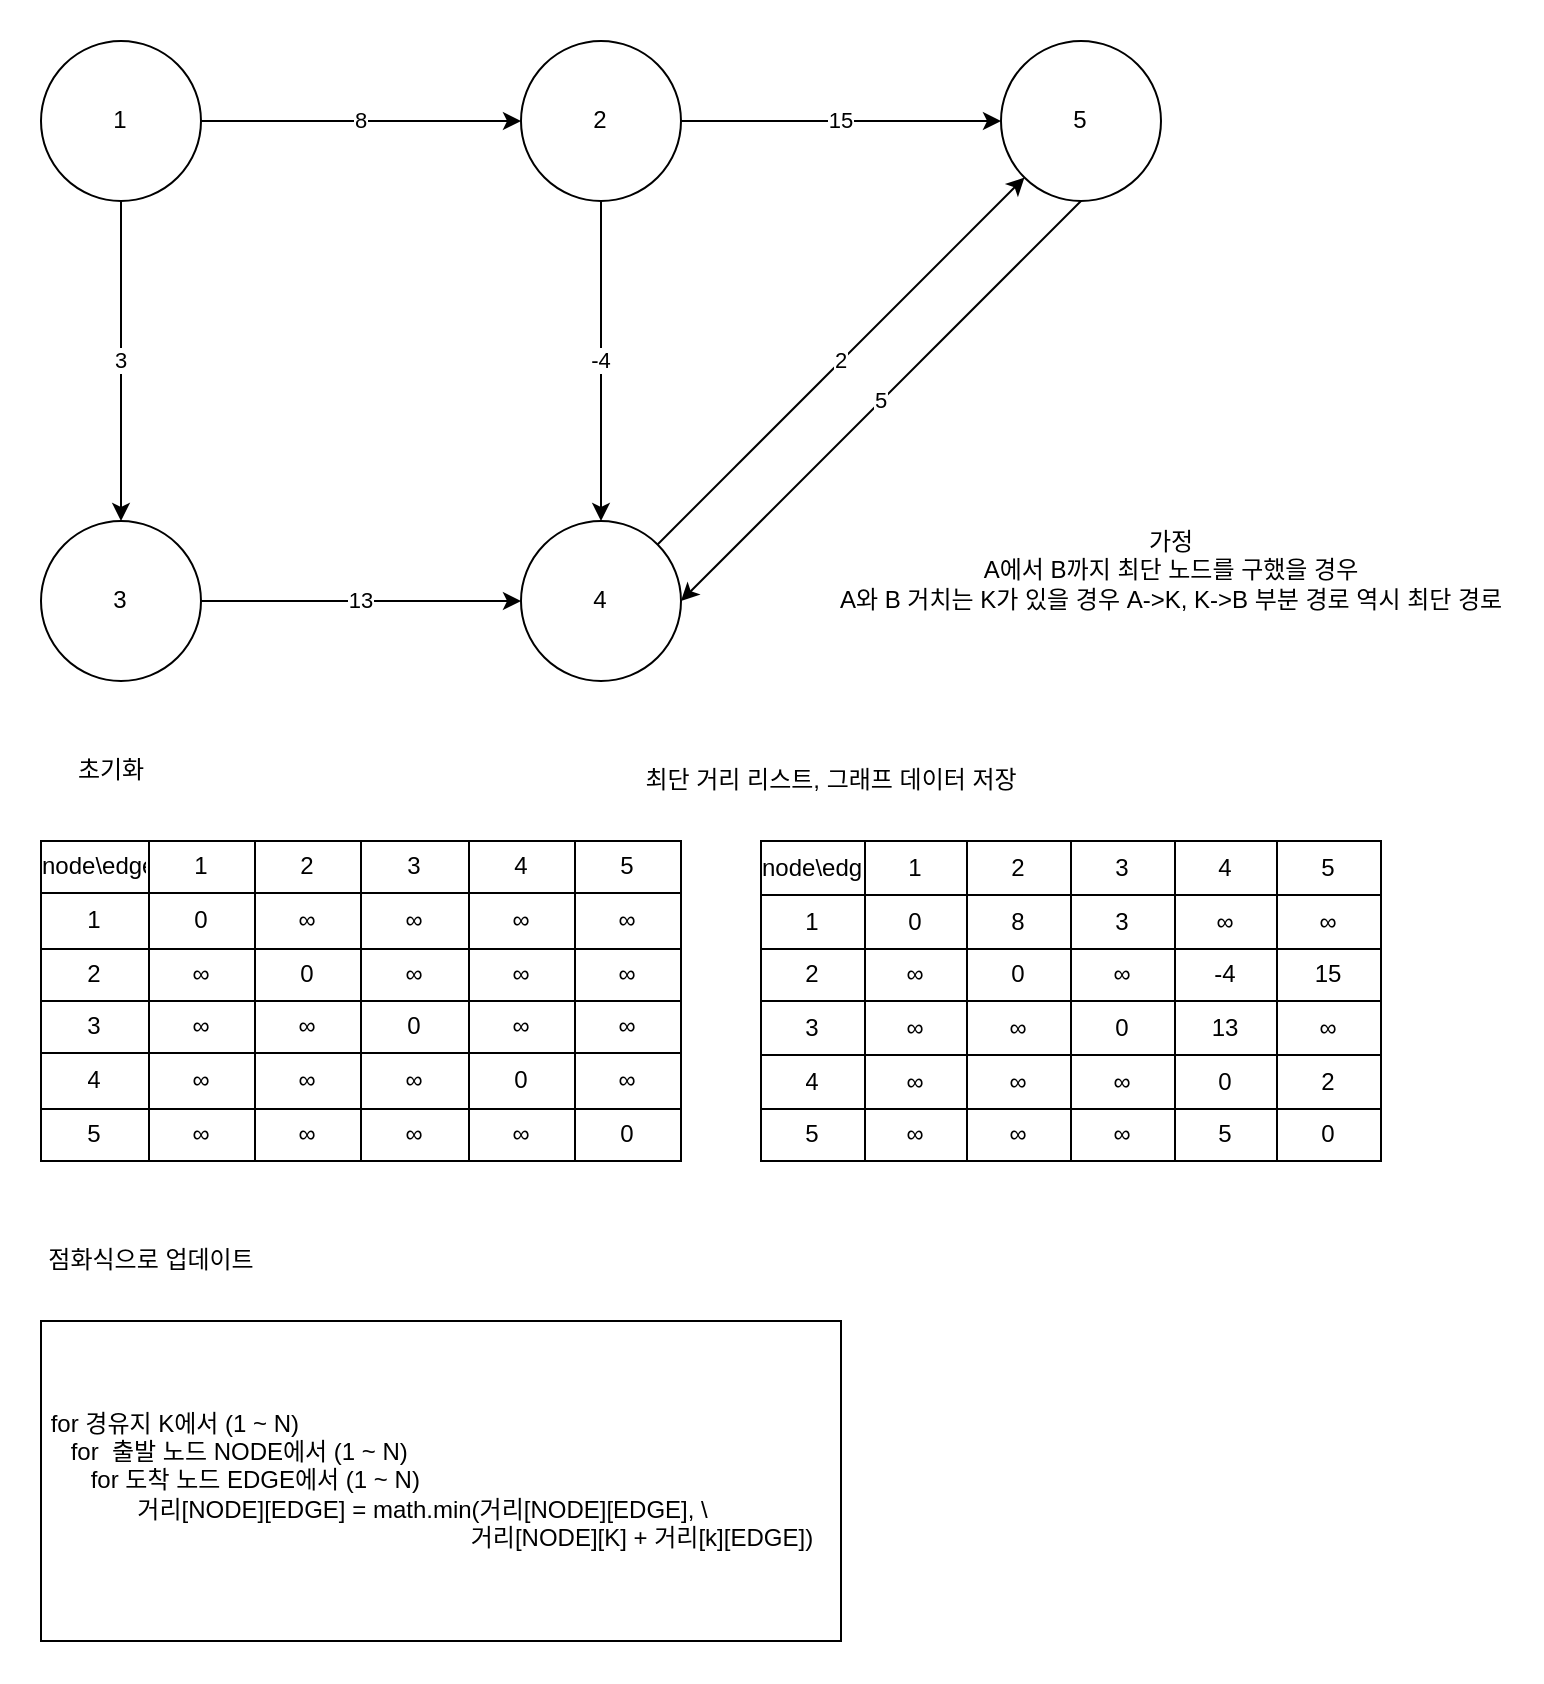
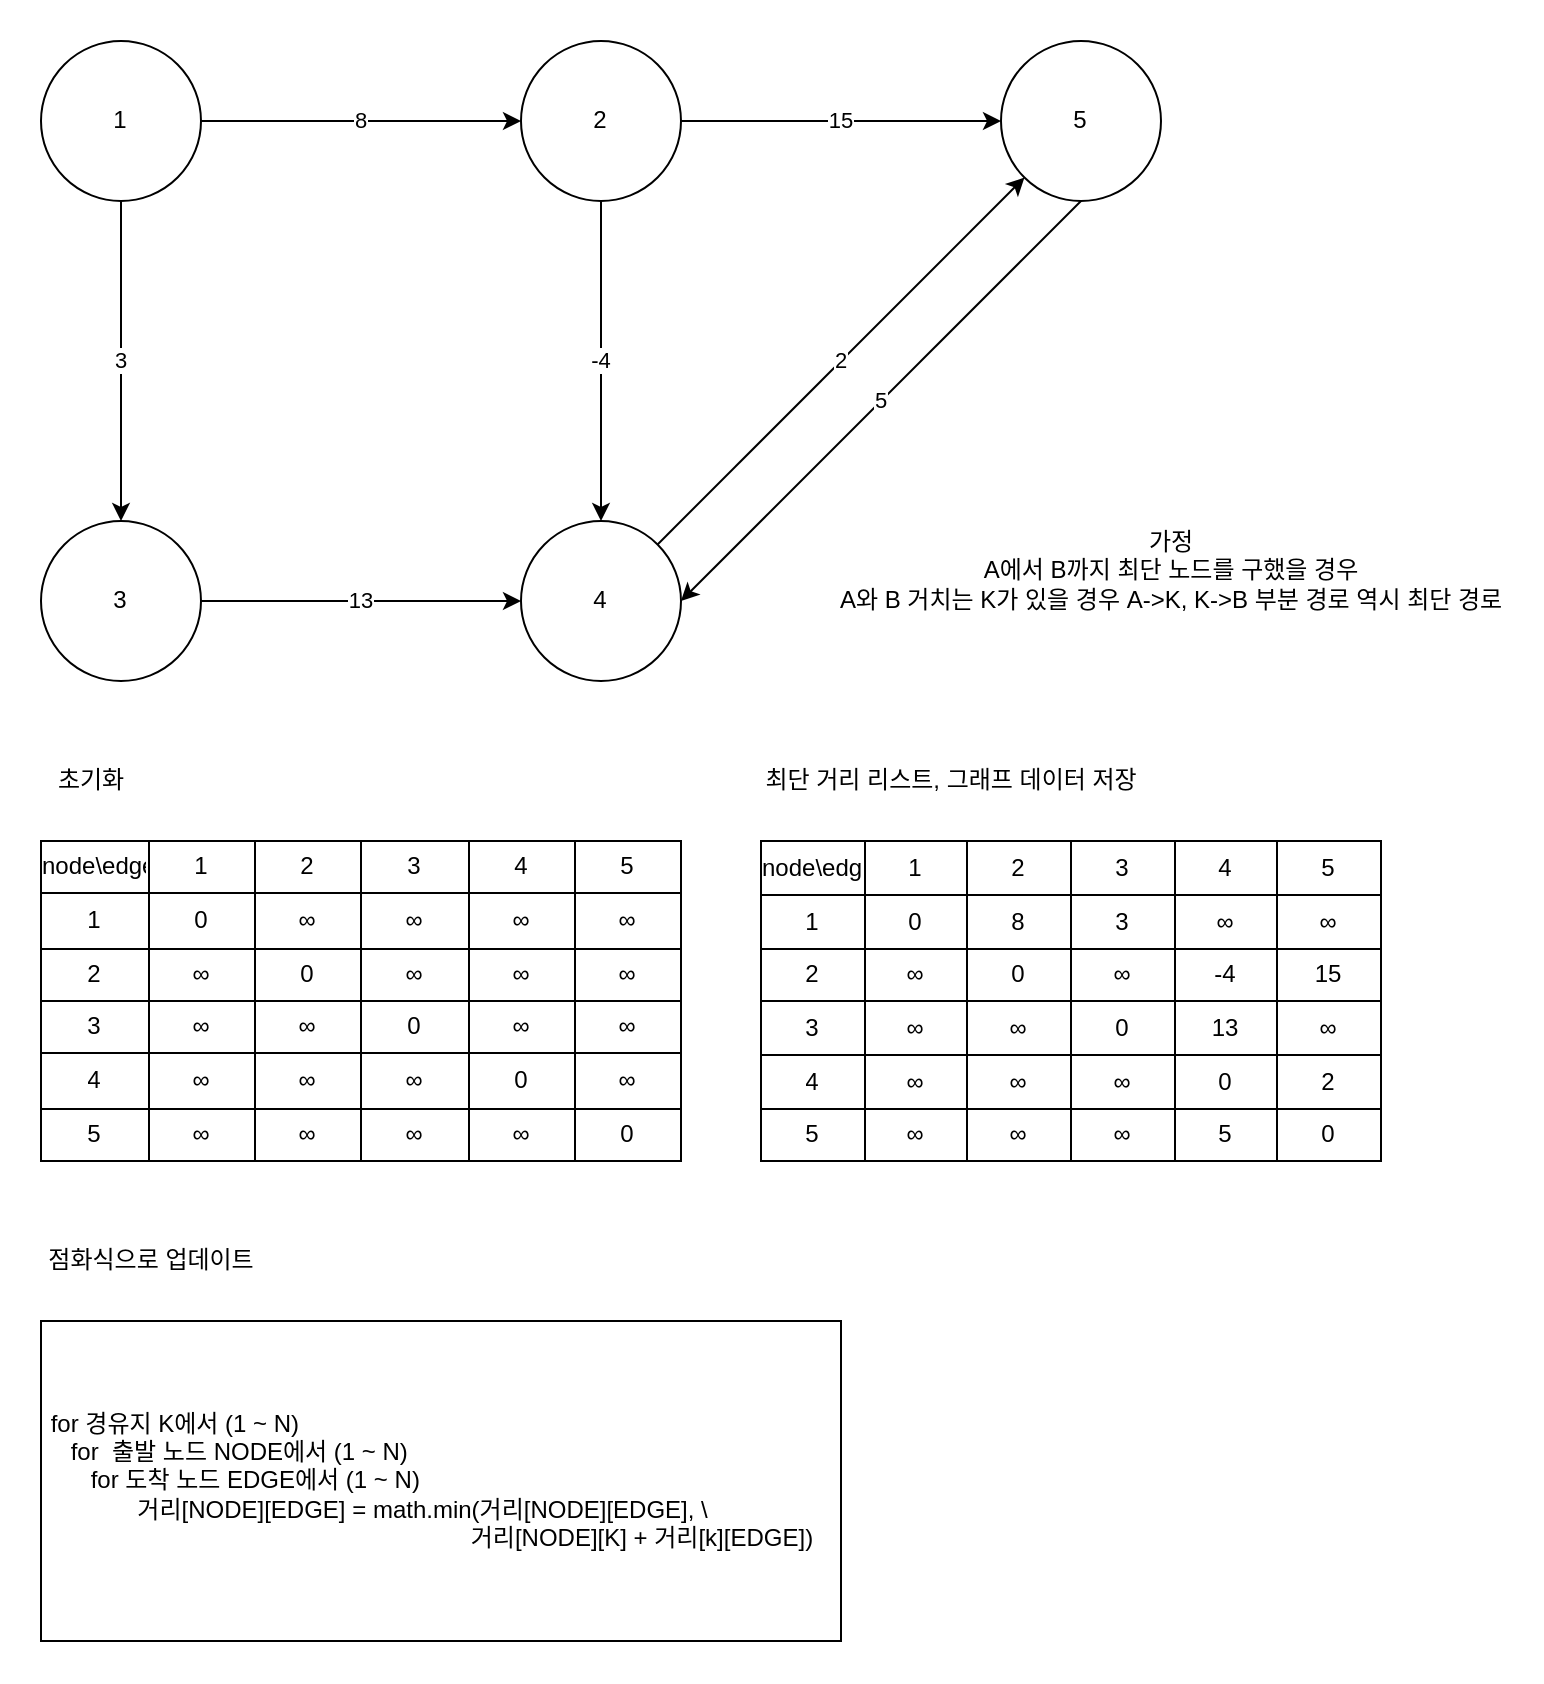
(111, 771) -> (91, 781)
(831, 781) -> (951, 781)
